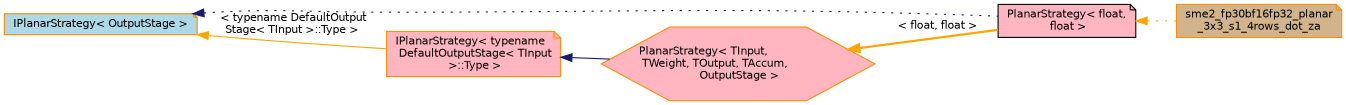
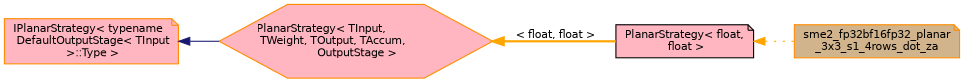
(1259, 21) -> (877, 41)
(101, 24) -> none
